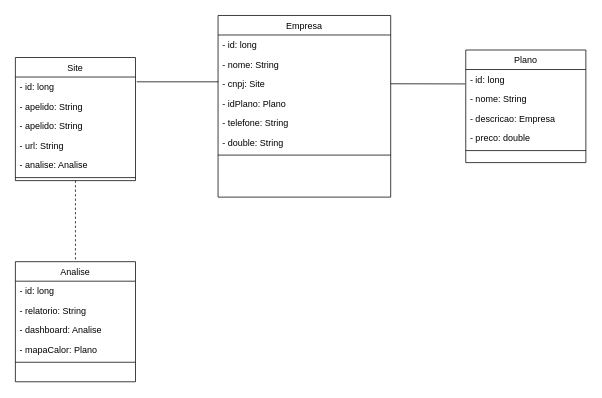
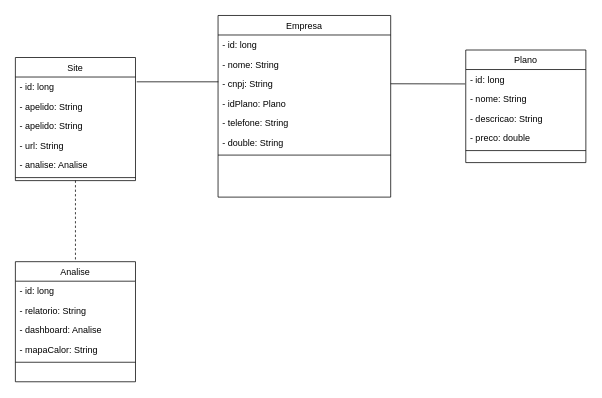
(248, 84) -> (253, 84)
(515, 119) -> (512, 119)
(59, 350) -> (62, 350)
